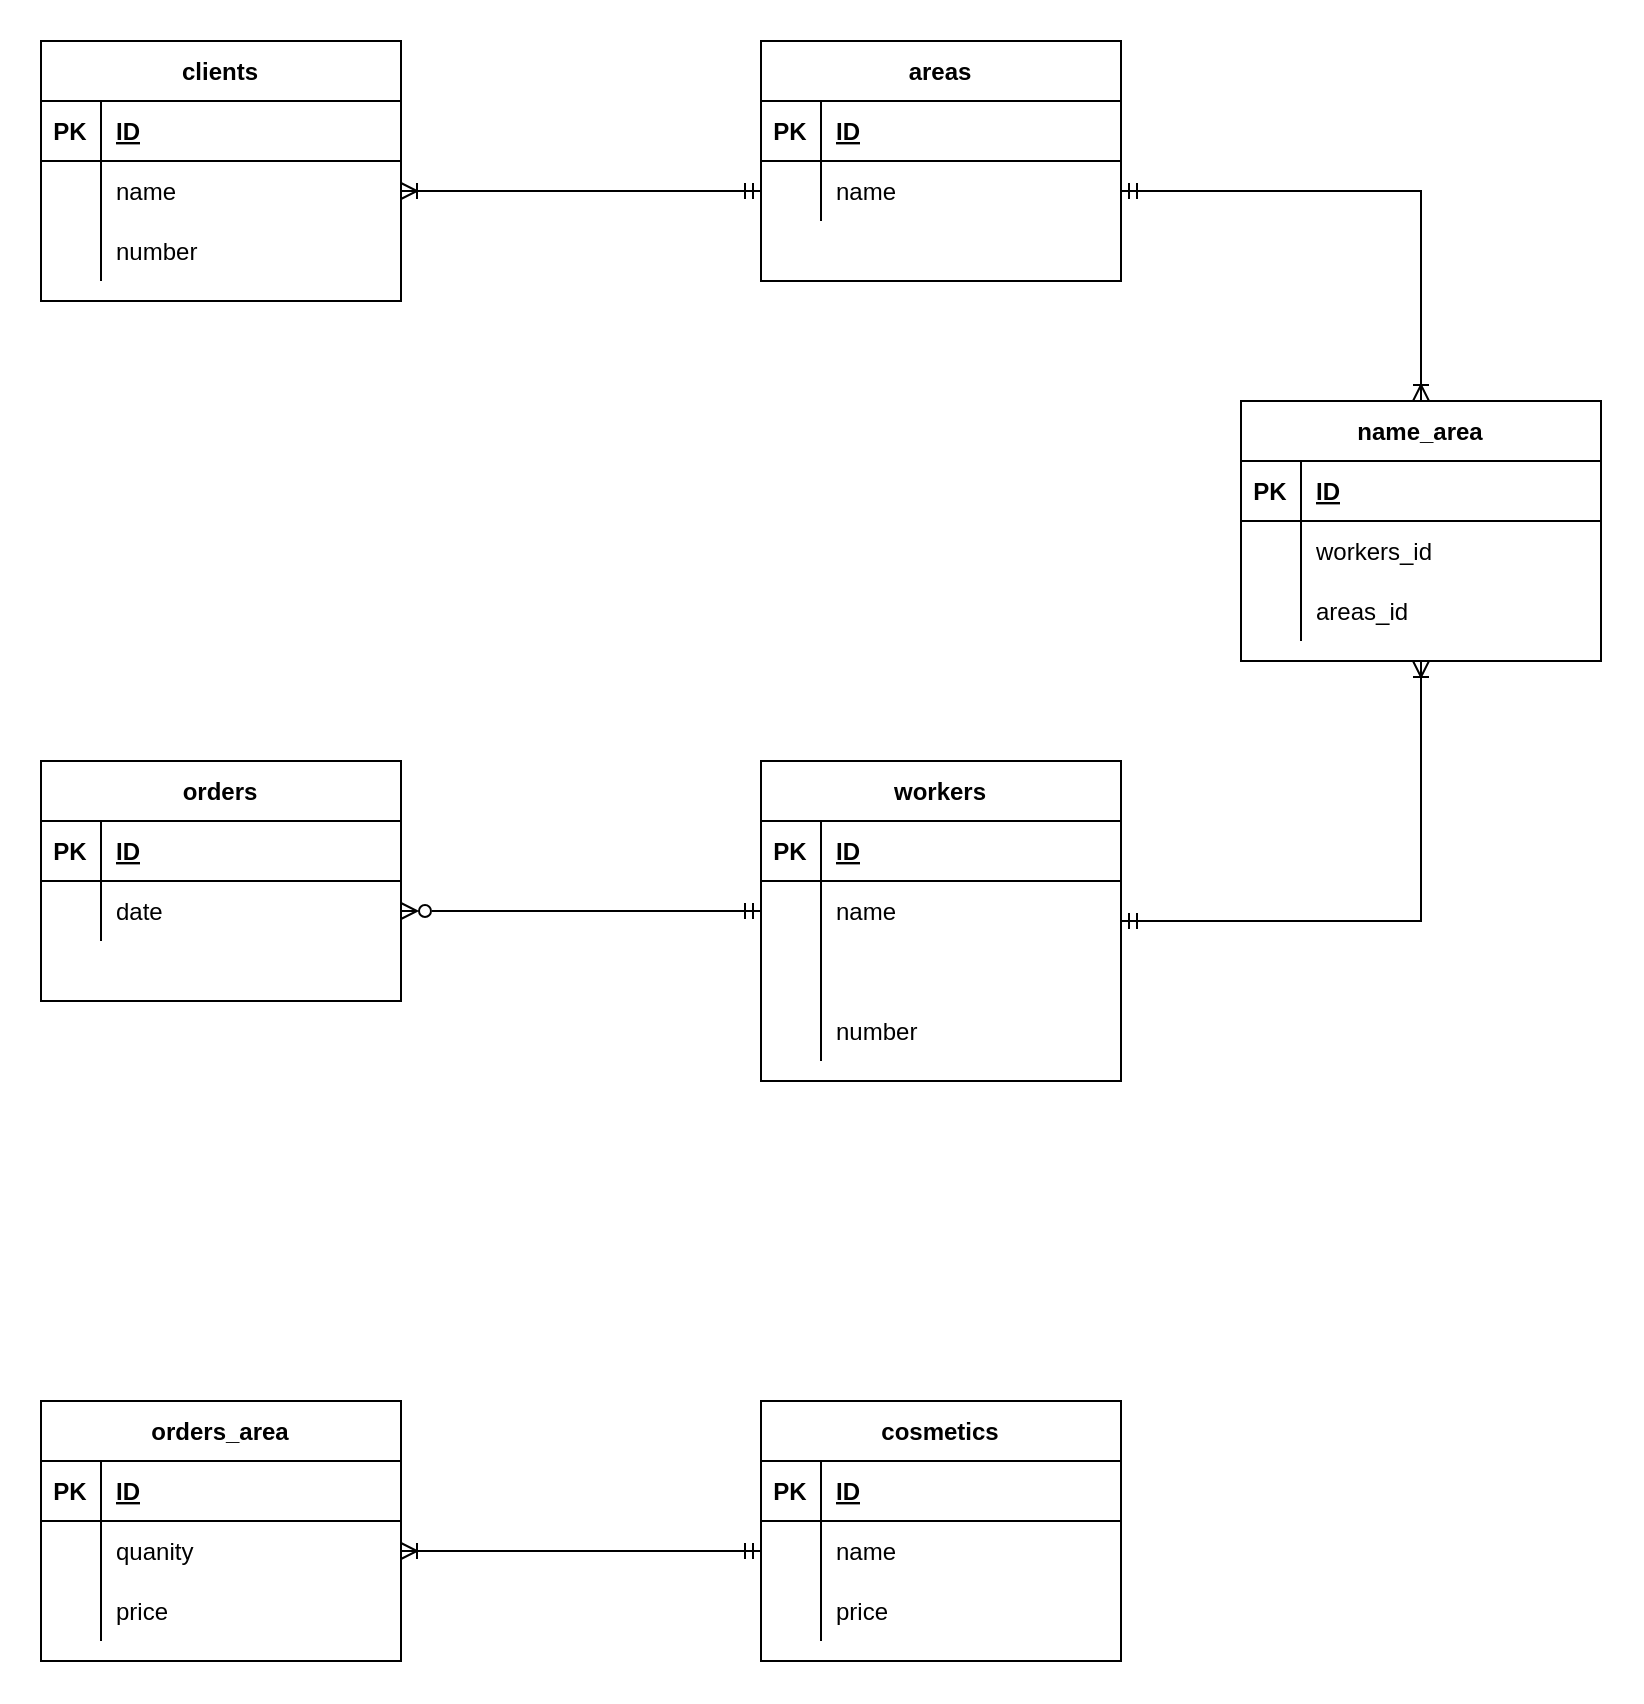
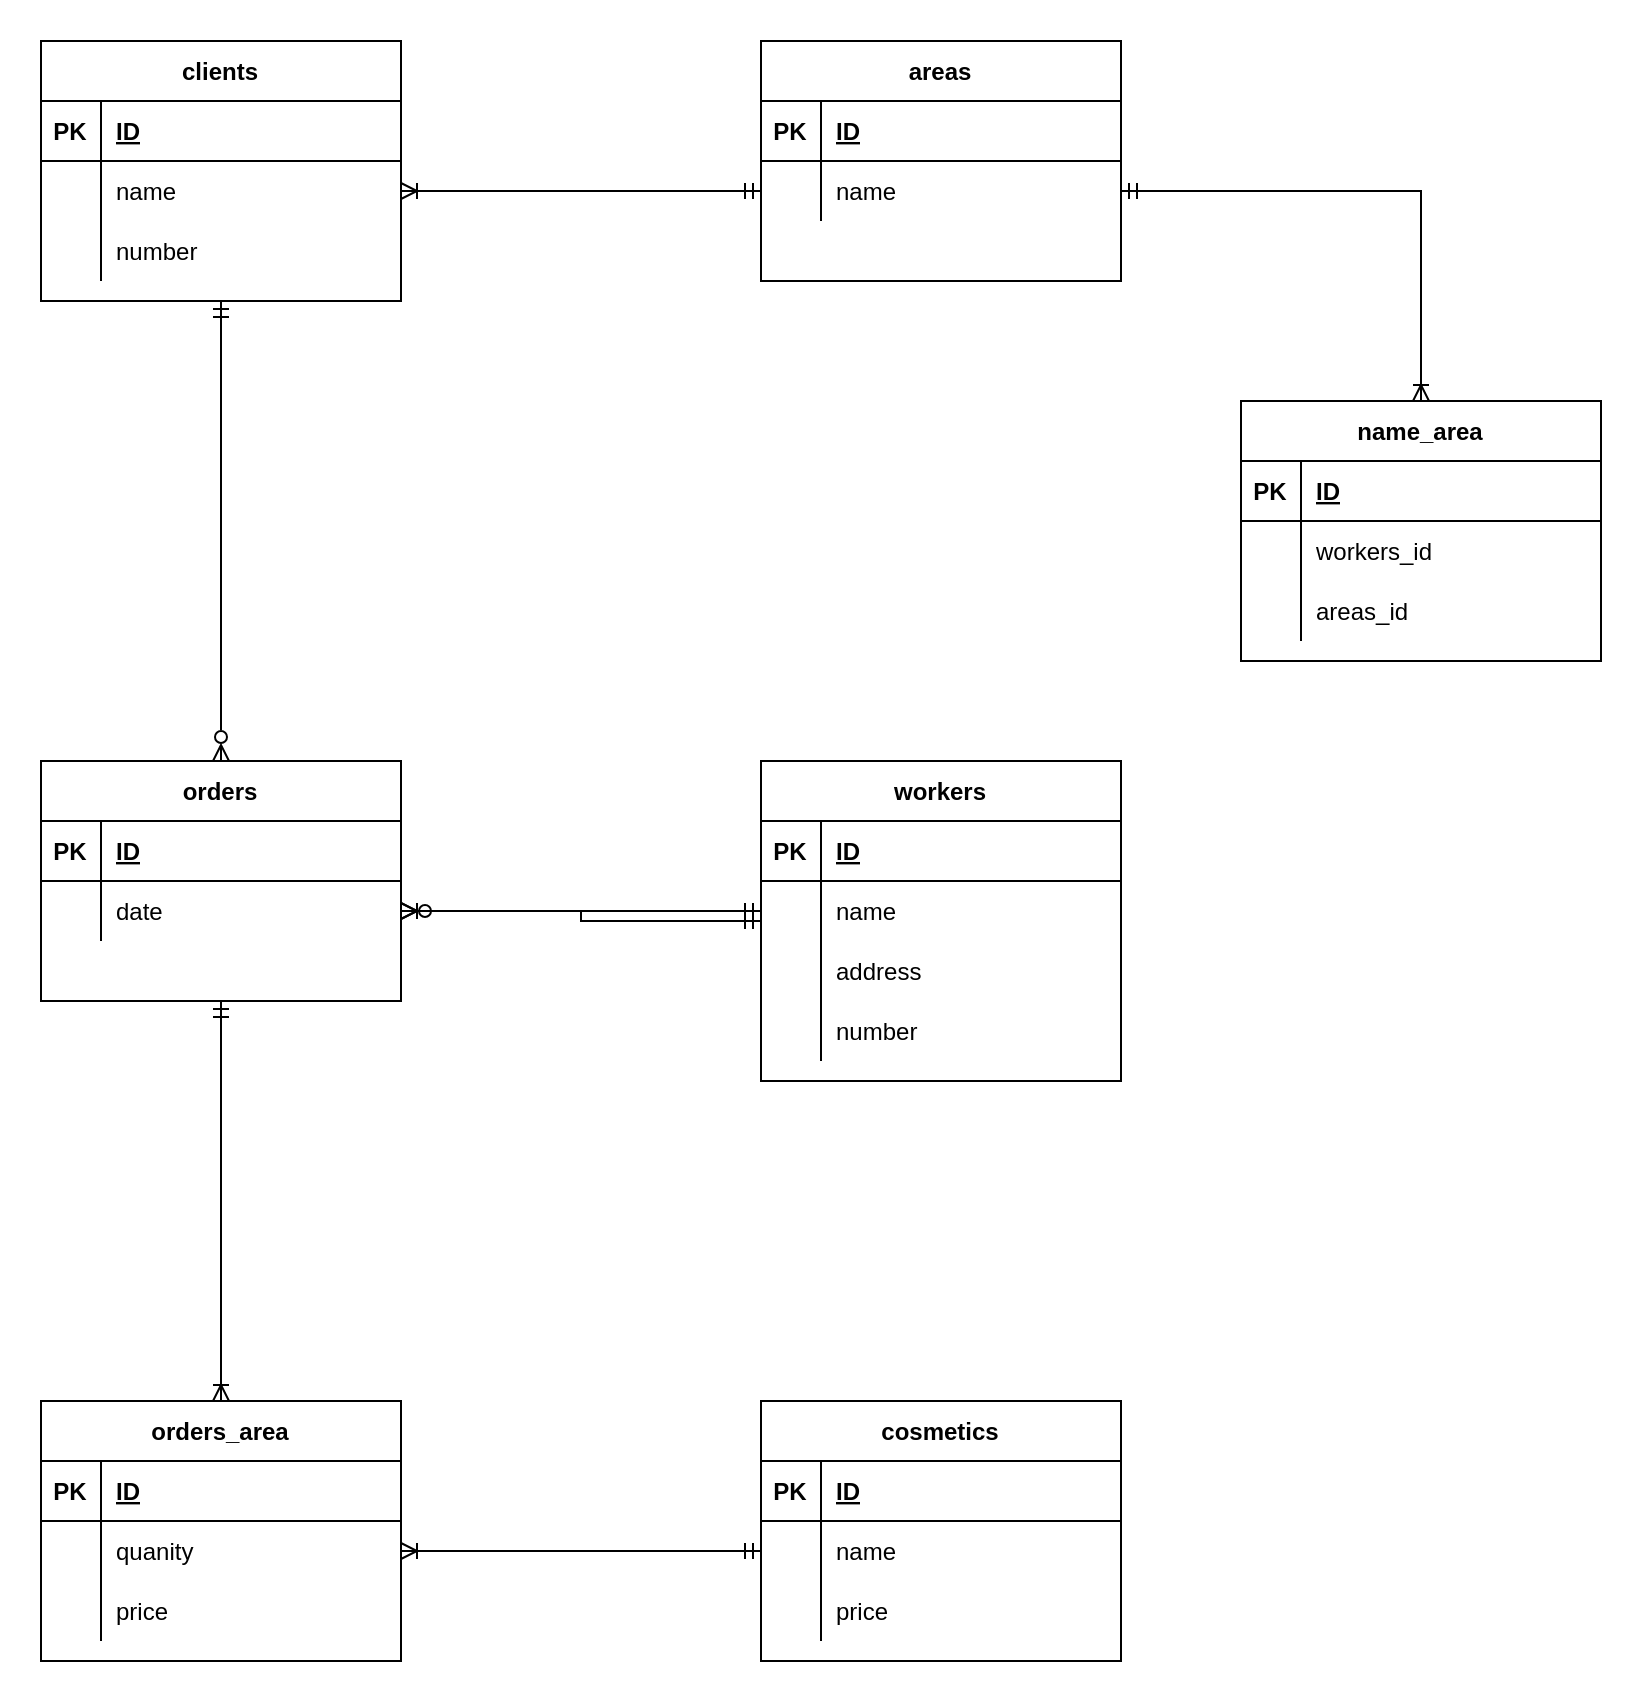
none -> (221, 517)
(1401, 921) -> (666, 921)
none -> (971, 971)
none -> (221, 1203)
